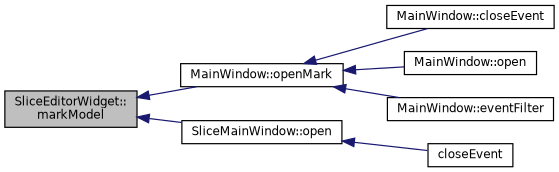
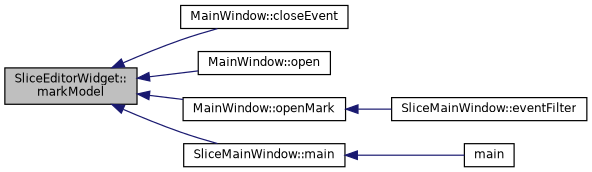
(372, 44) -> (170, 44)
(380, 68) -> (174, 74)
(470, 109) -> (489, 109)
(262, 132) -> (264, 155)
(470, 155) -> (489, 155)
